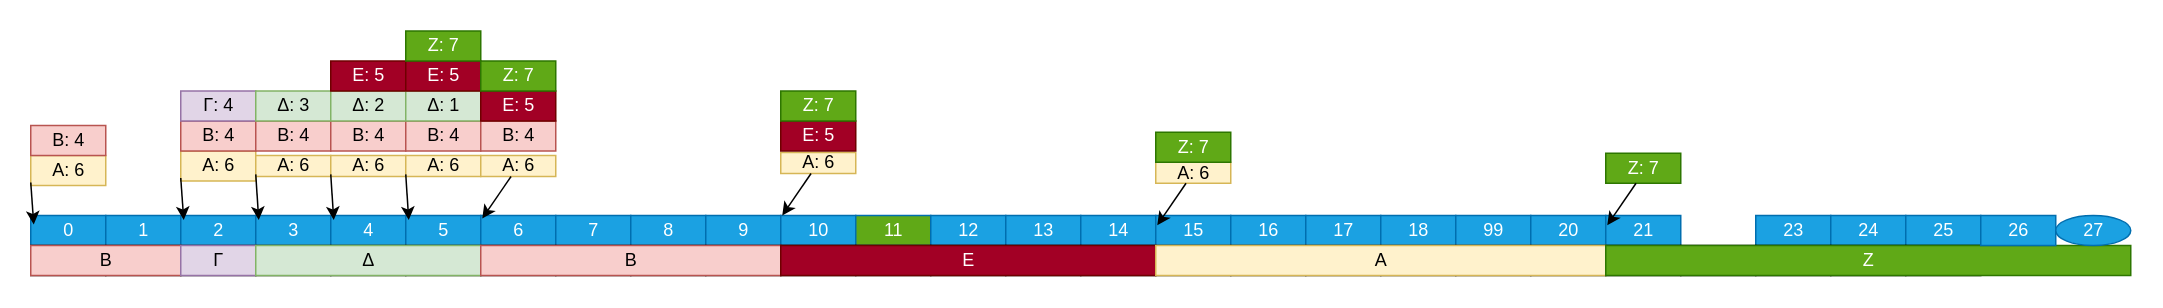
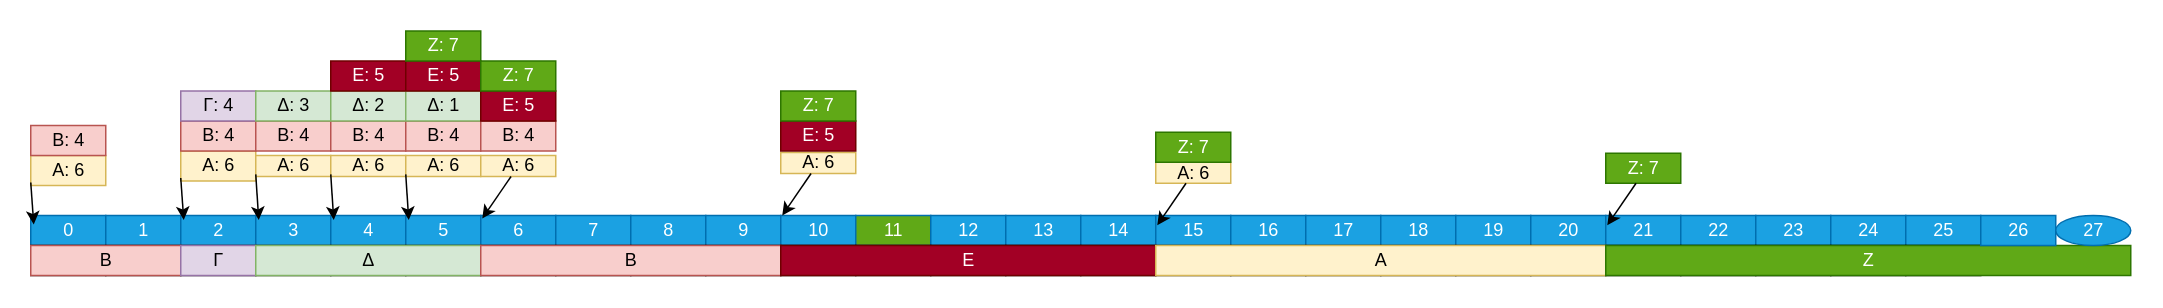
(1494, 230) -> (1494, 230)
none -> (1718, 230)
